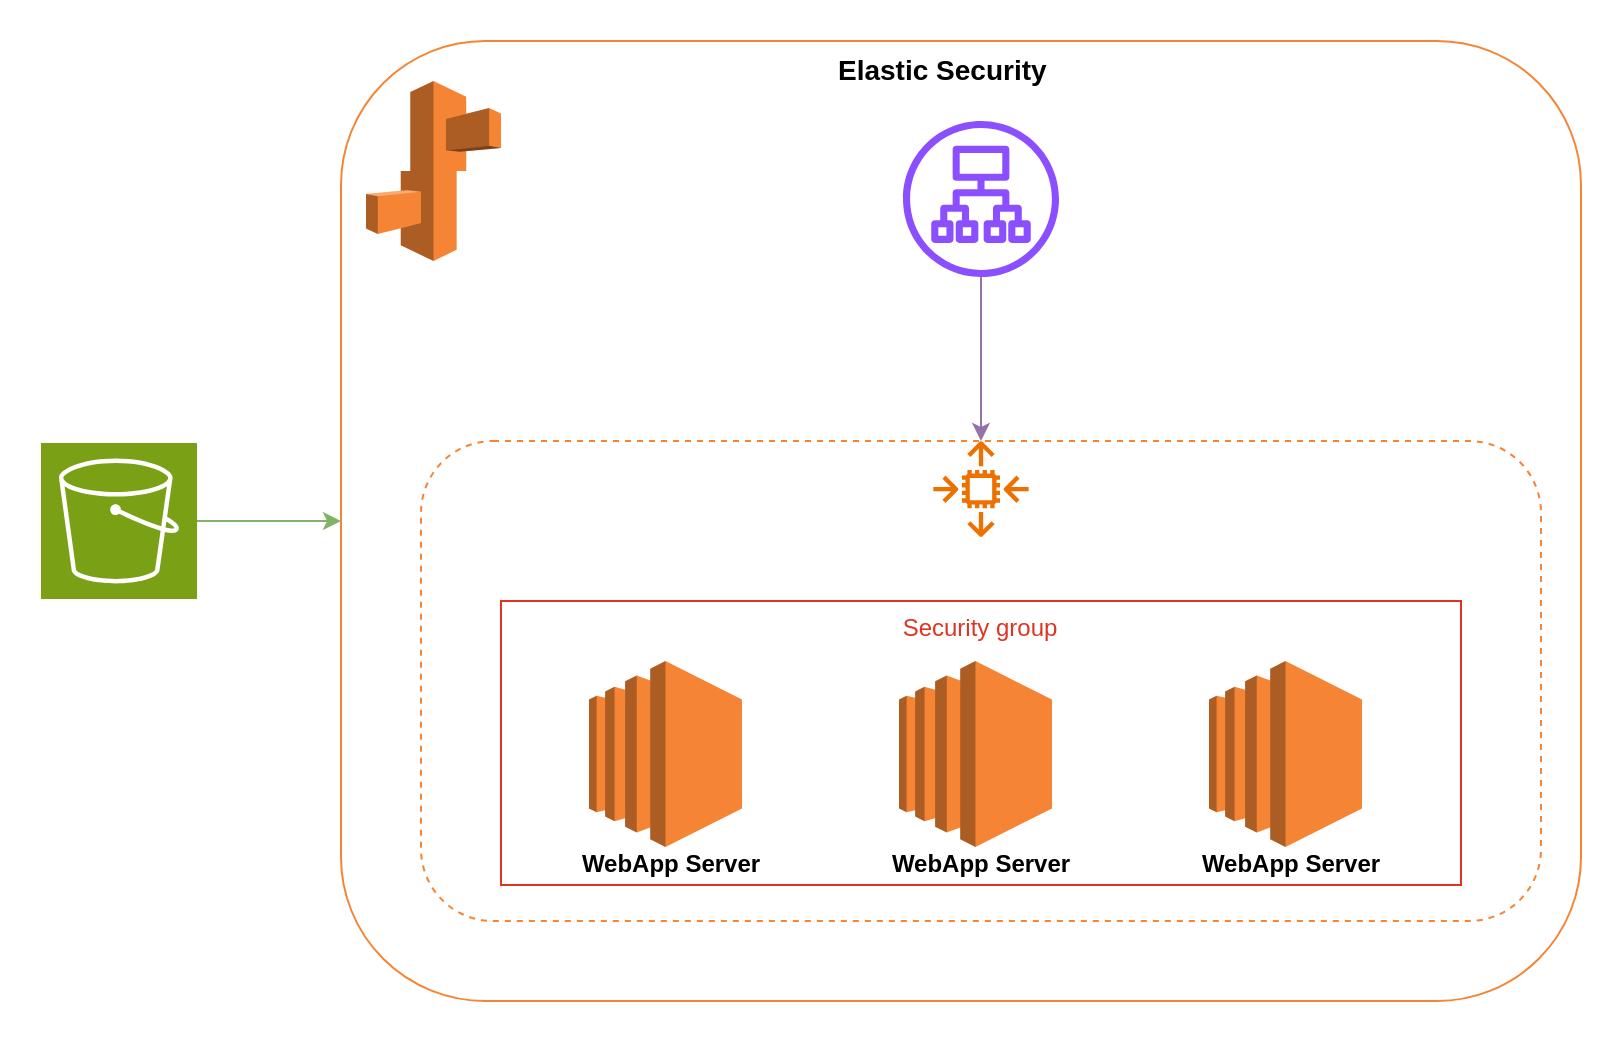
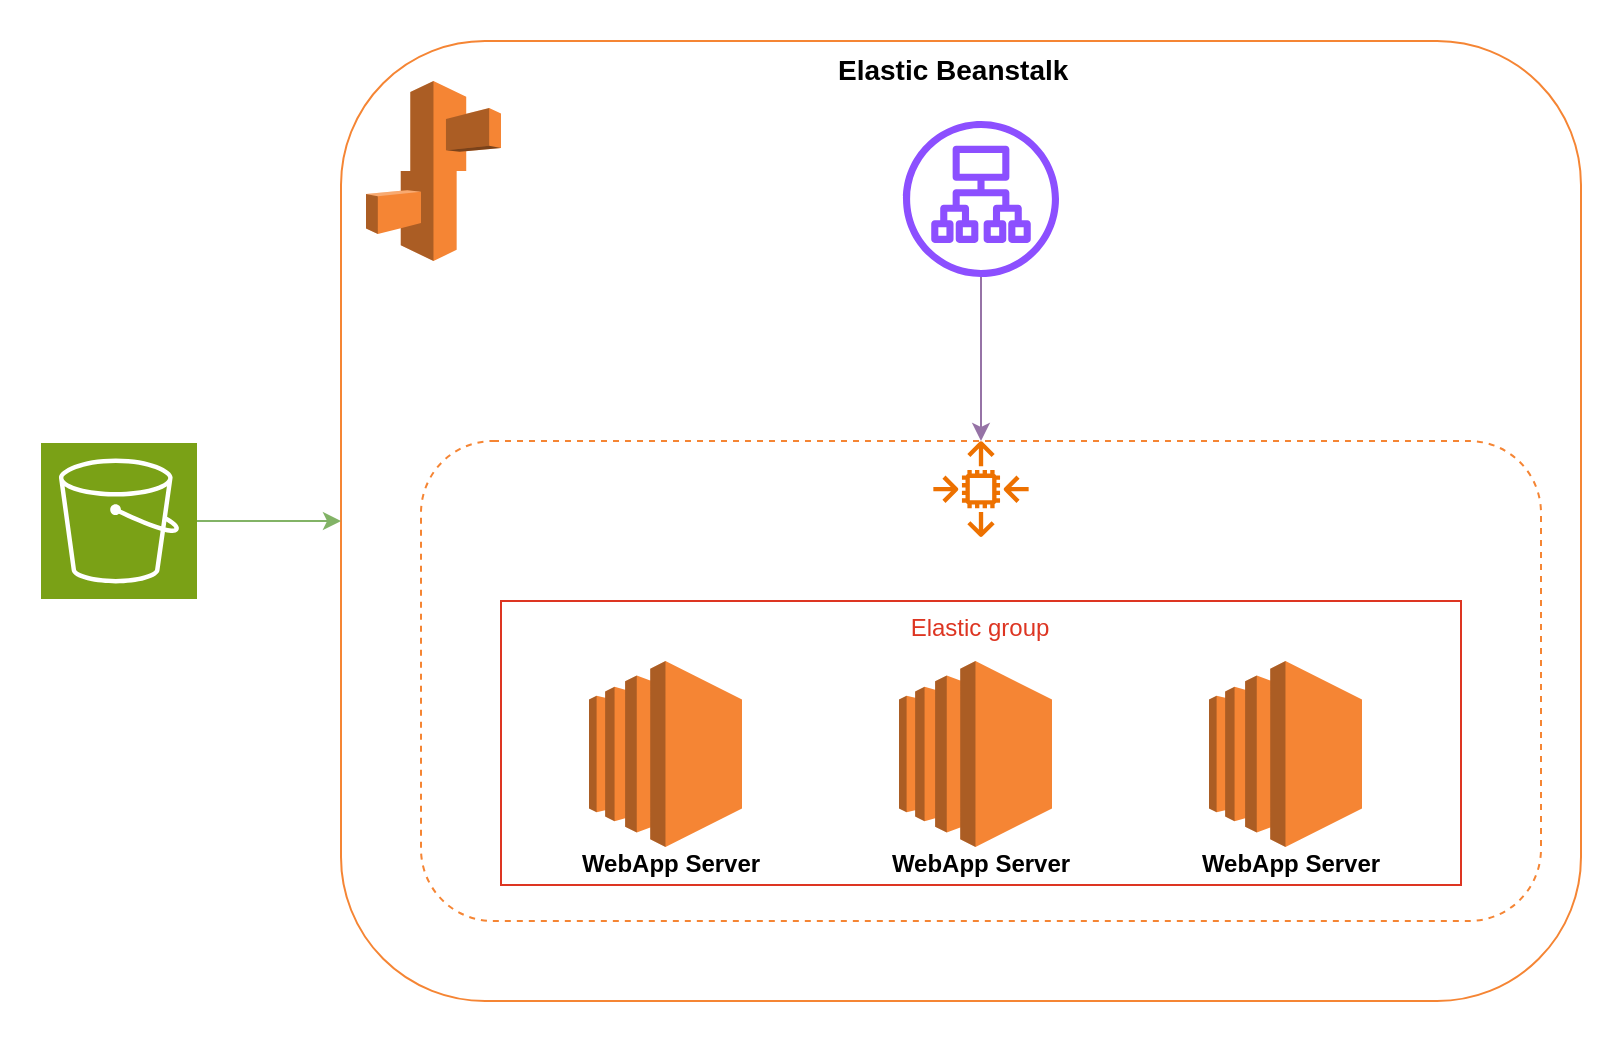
(934, 71) -> (941, 71)
(981, 629) -> (981, 629)
